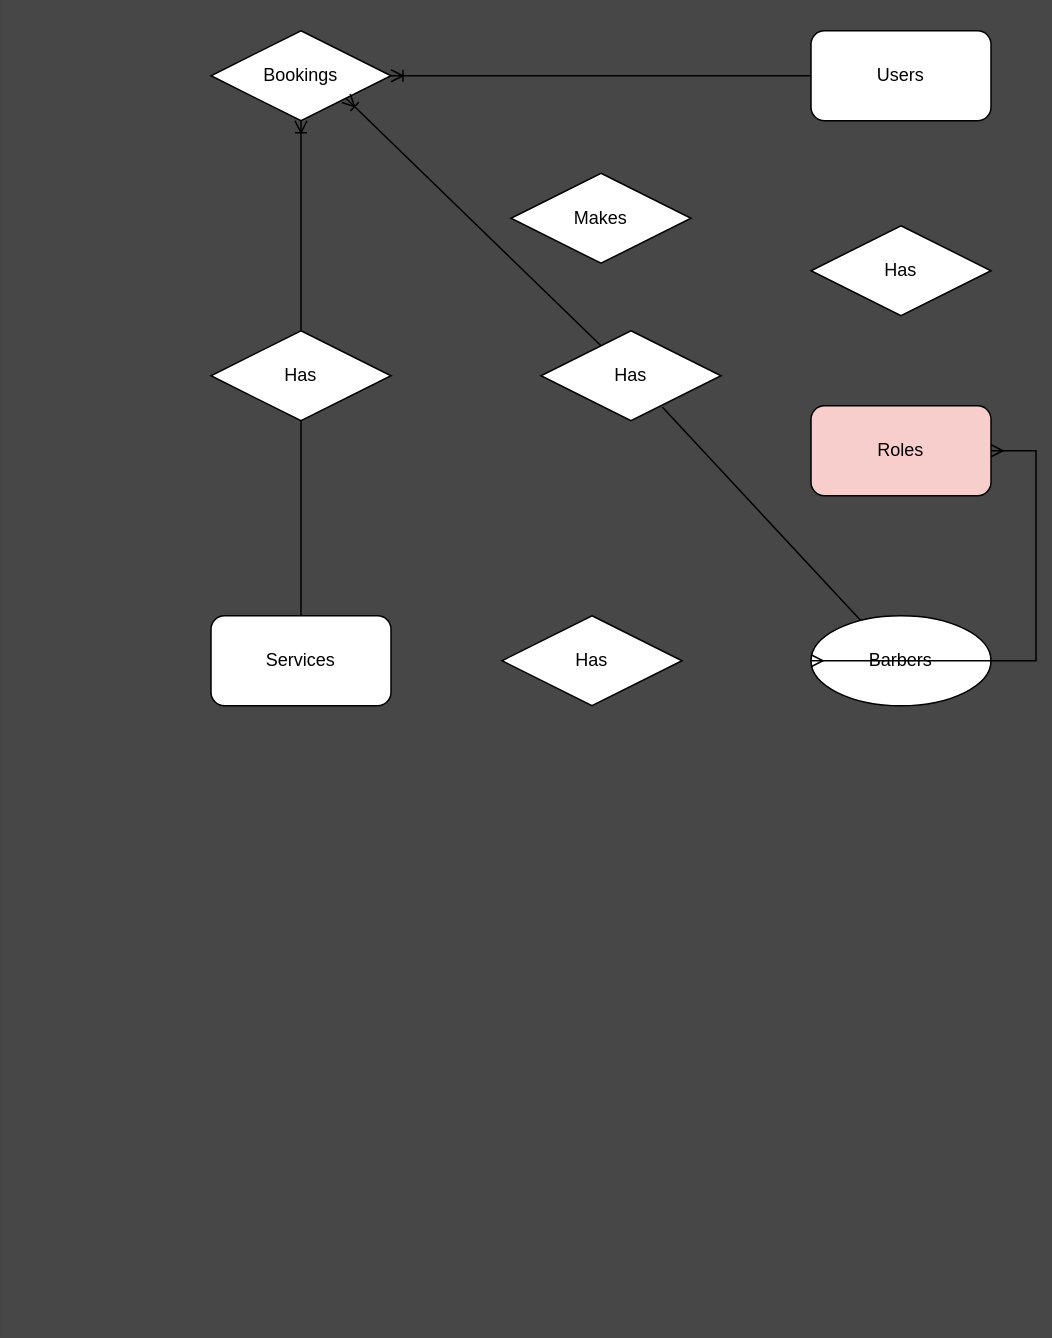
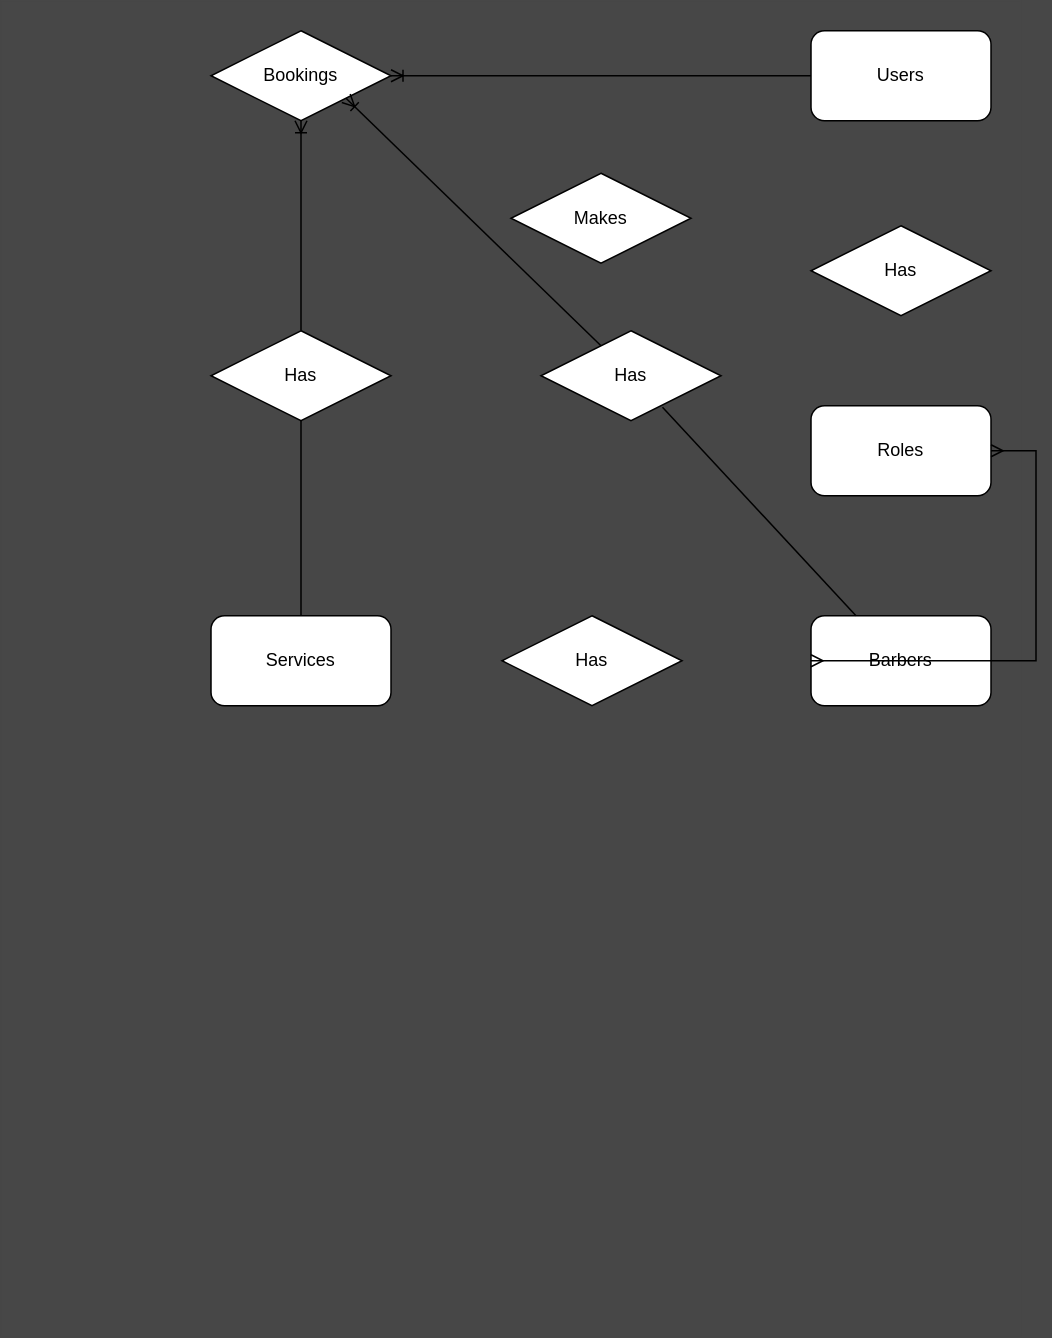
(901, 451) -> (901, 451)
(901, 661) -> (901, 661)
